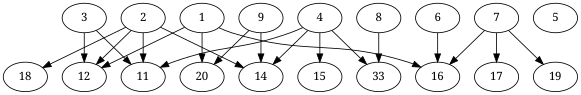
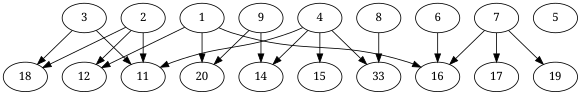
(84, 42) -> (58, 45)
(196, 45) -> none
